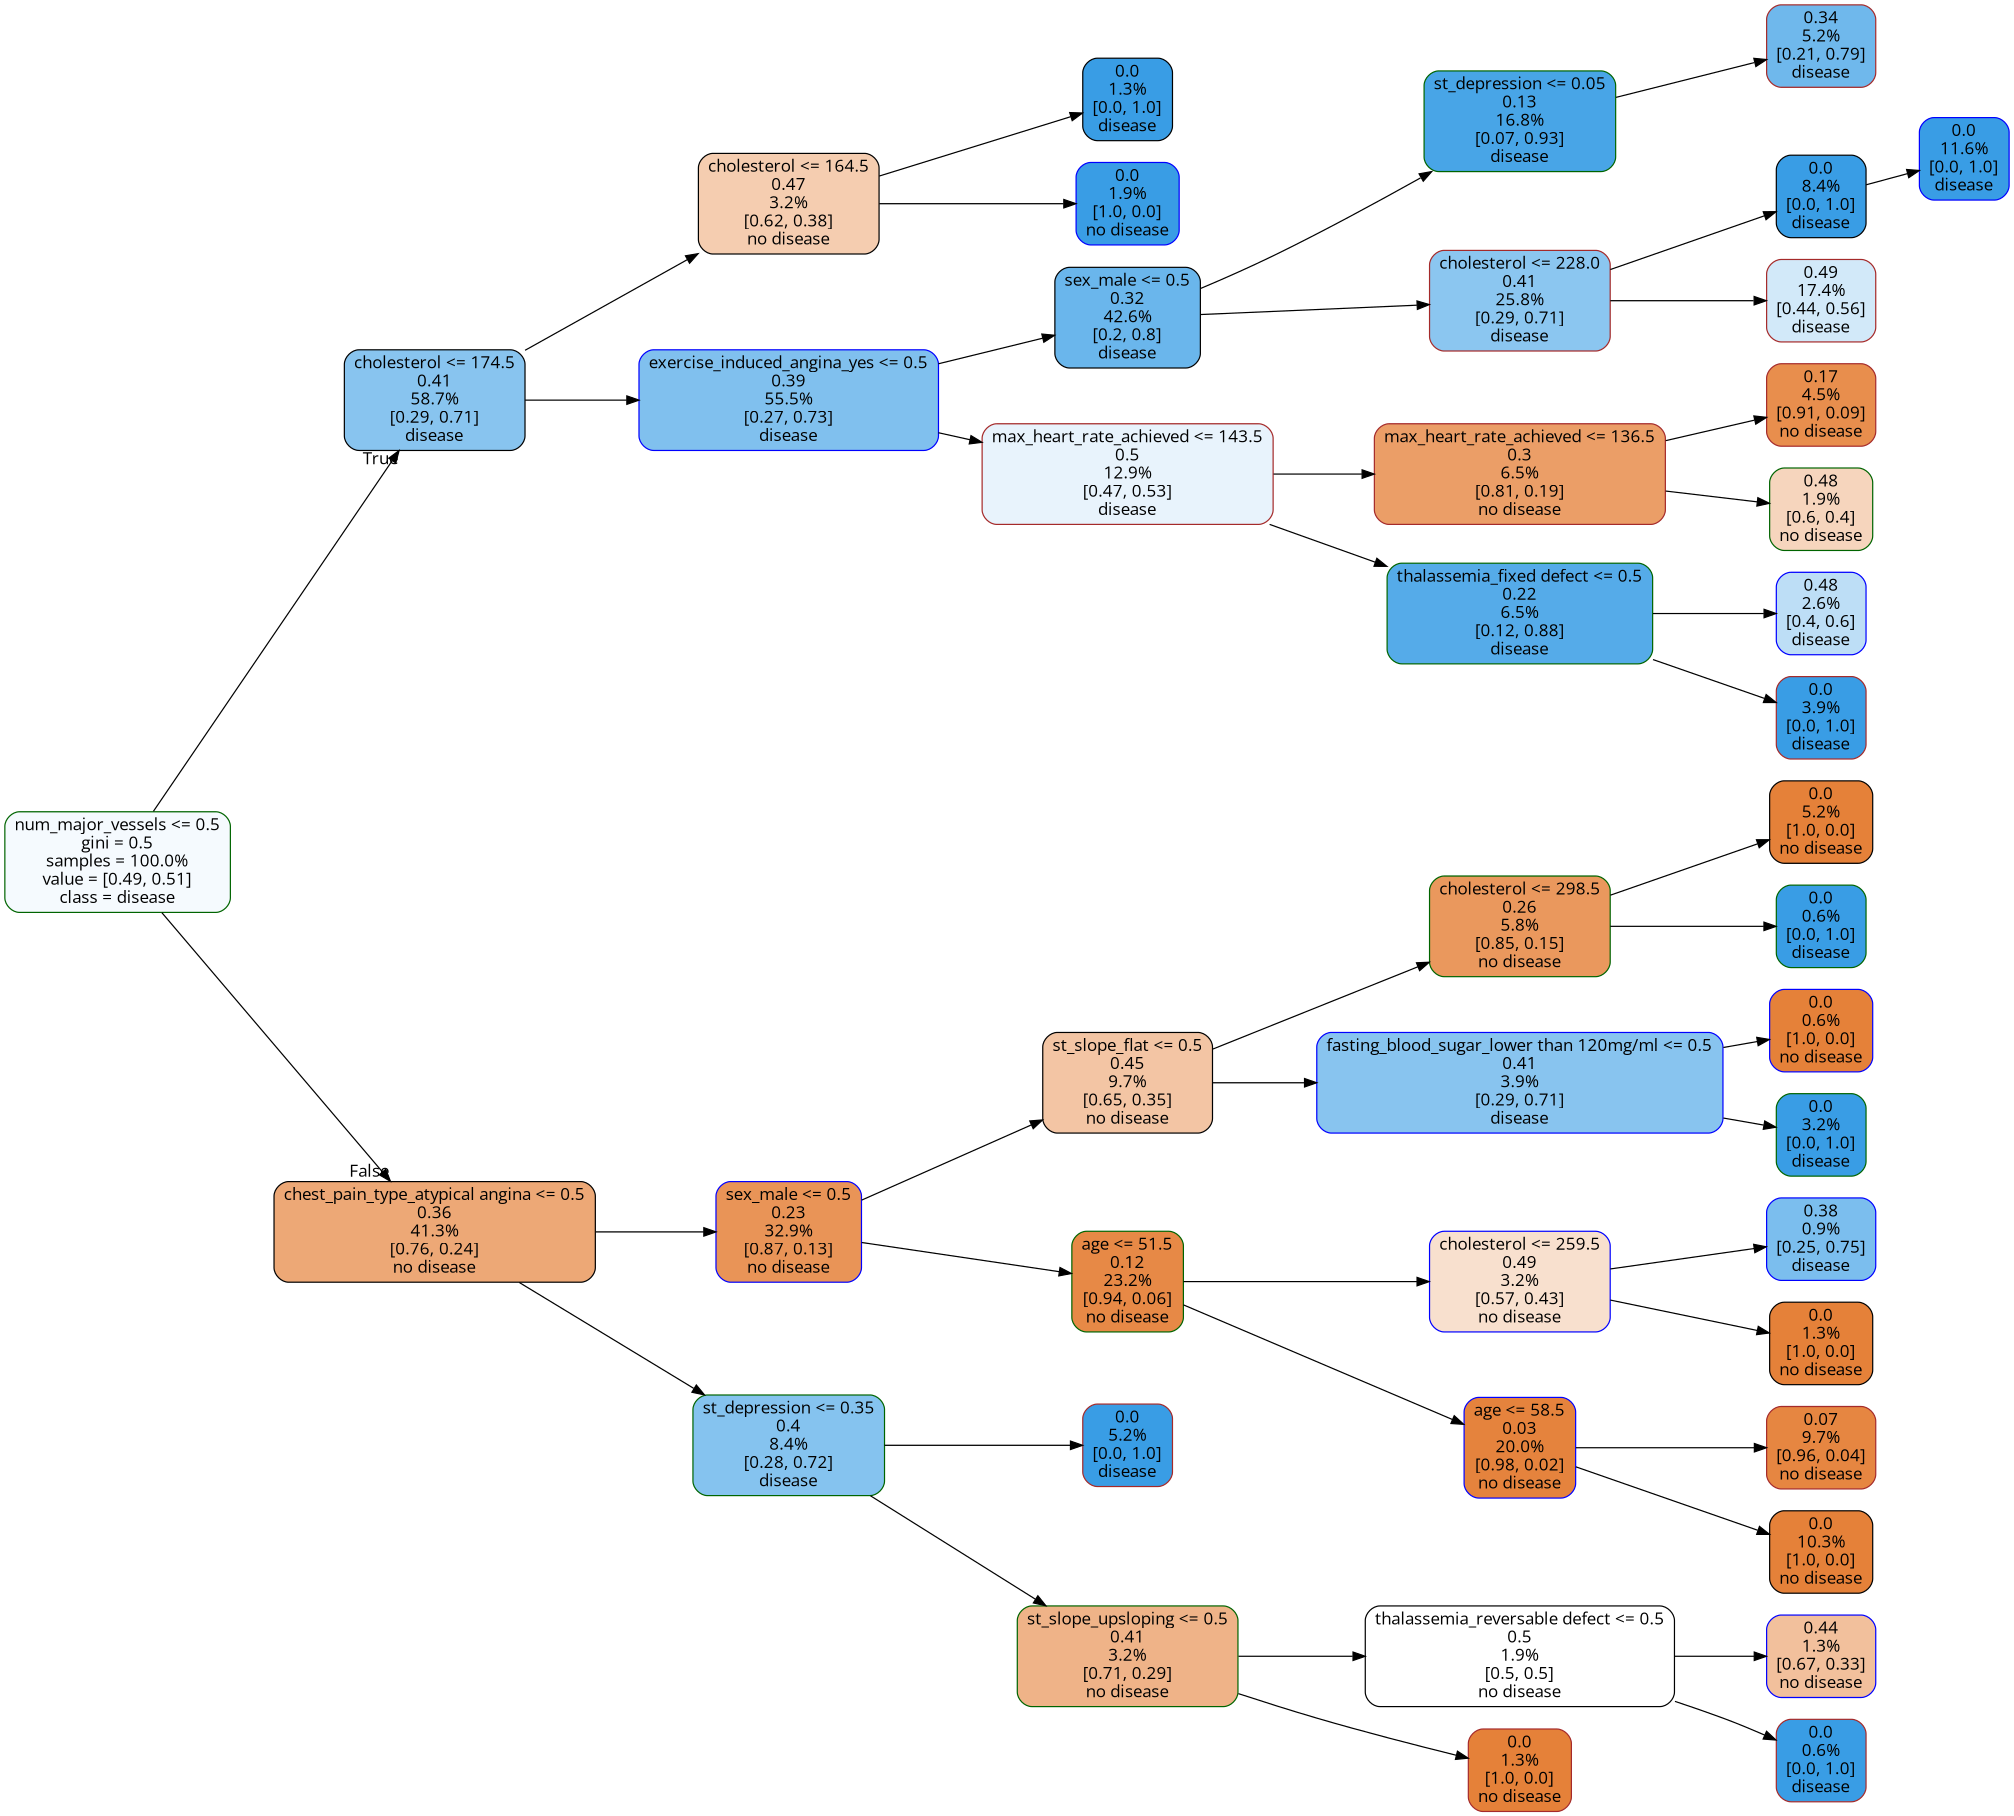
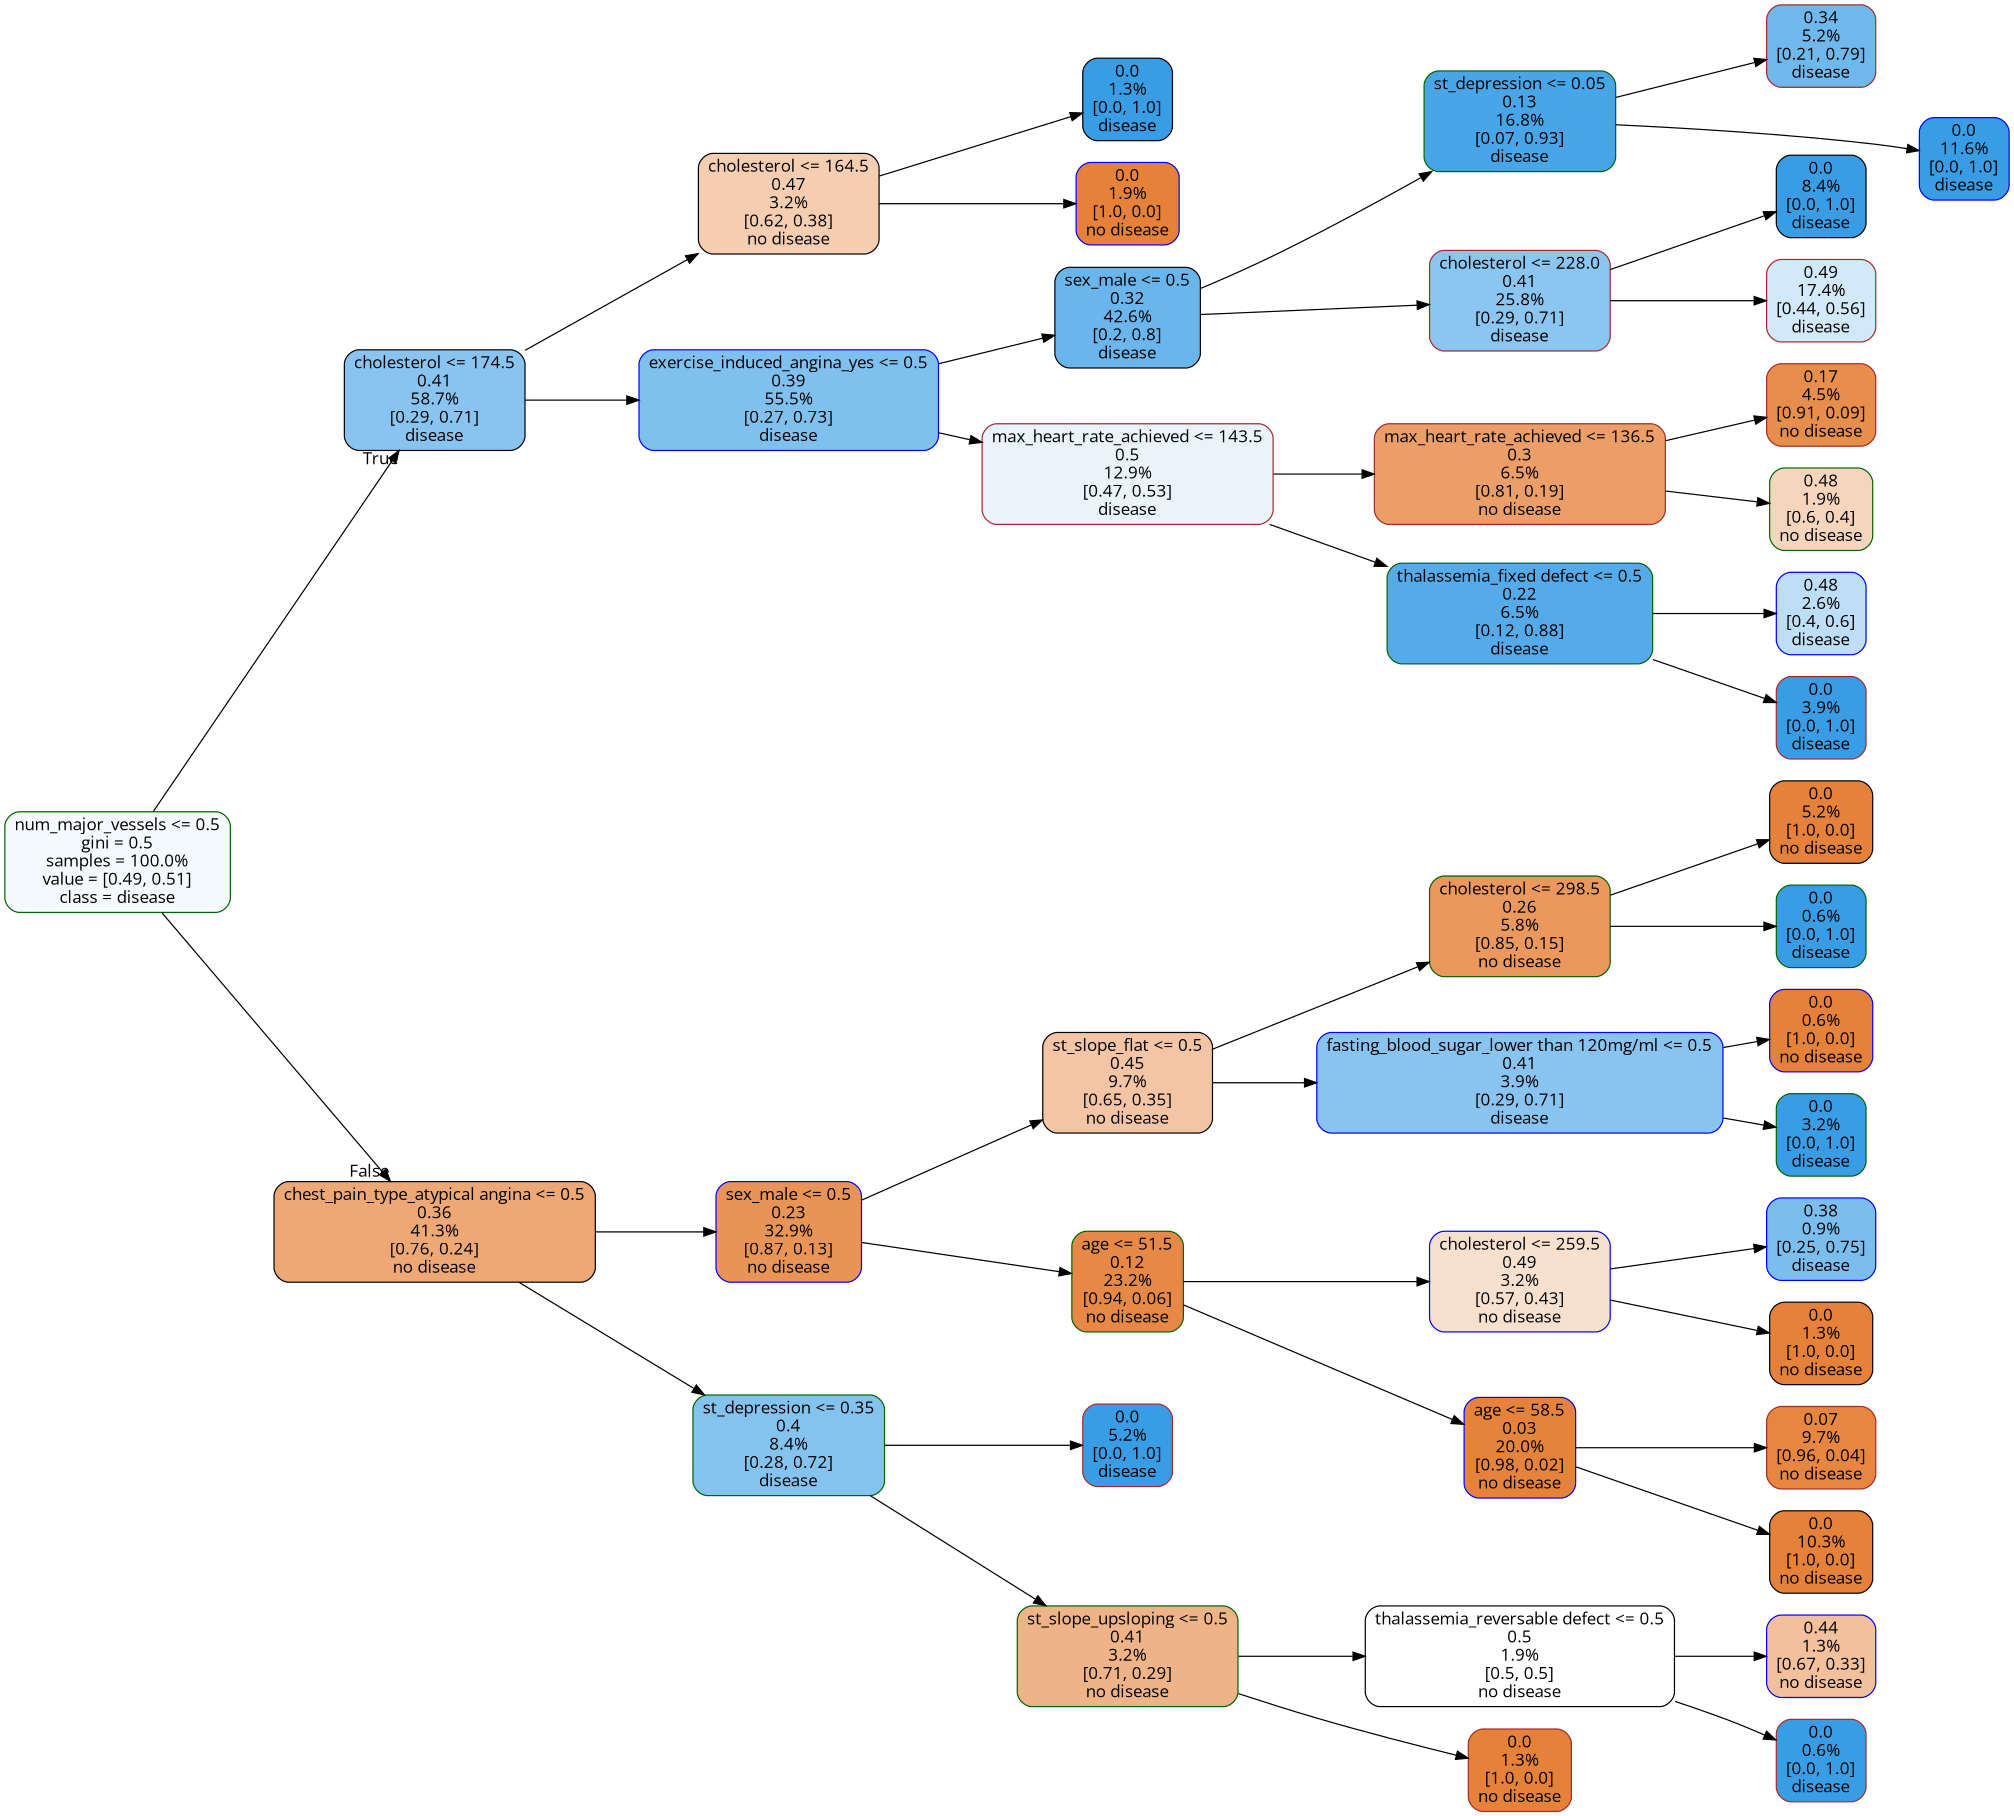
(1887, 179) -> (1762, 134)
(1128, 204) -> (1128, 204)
